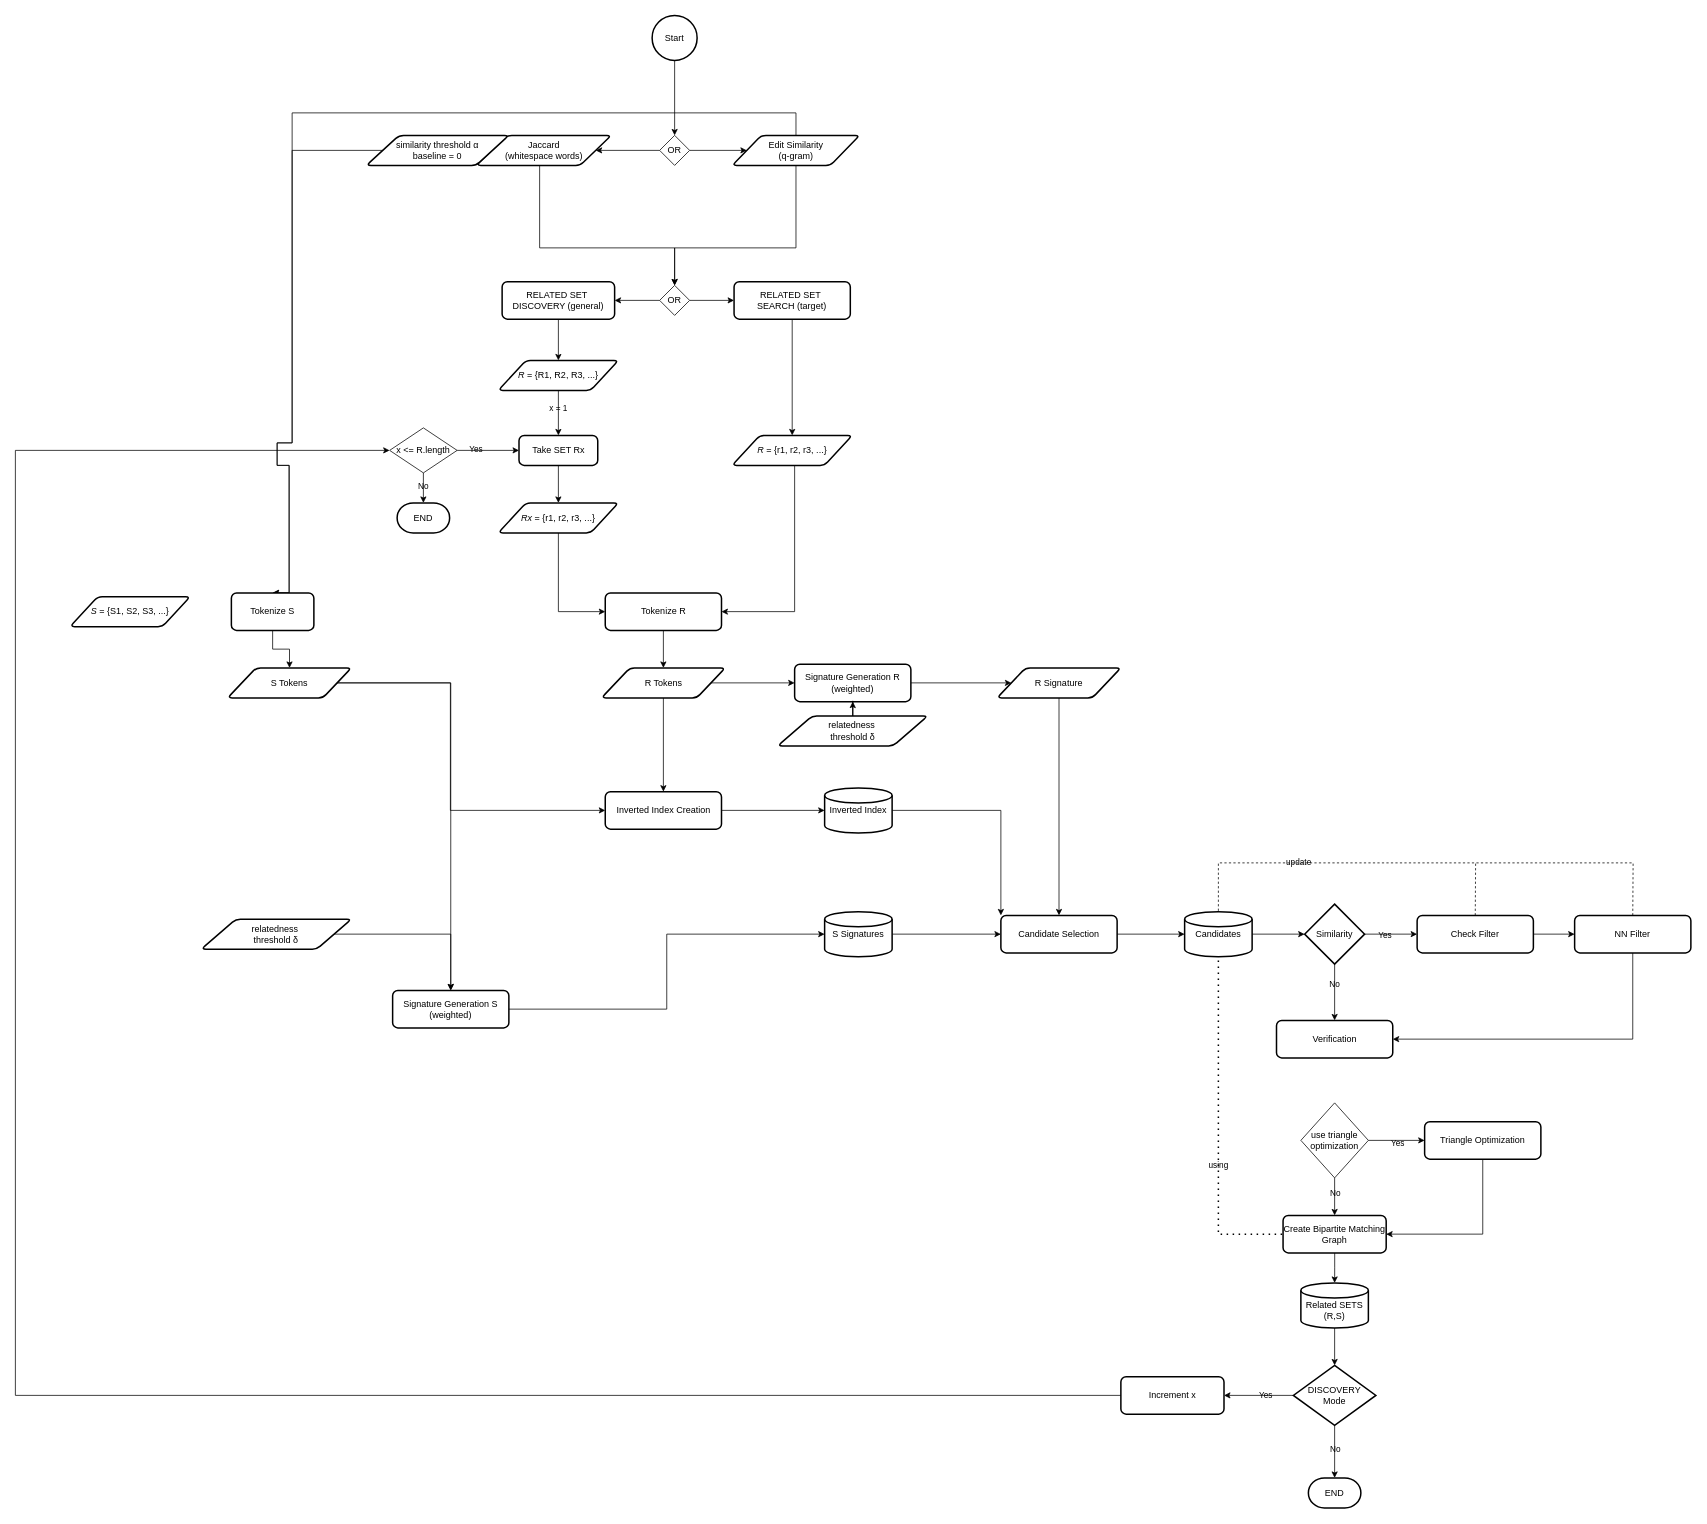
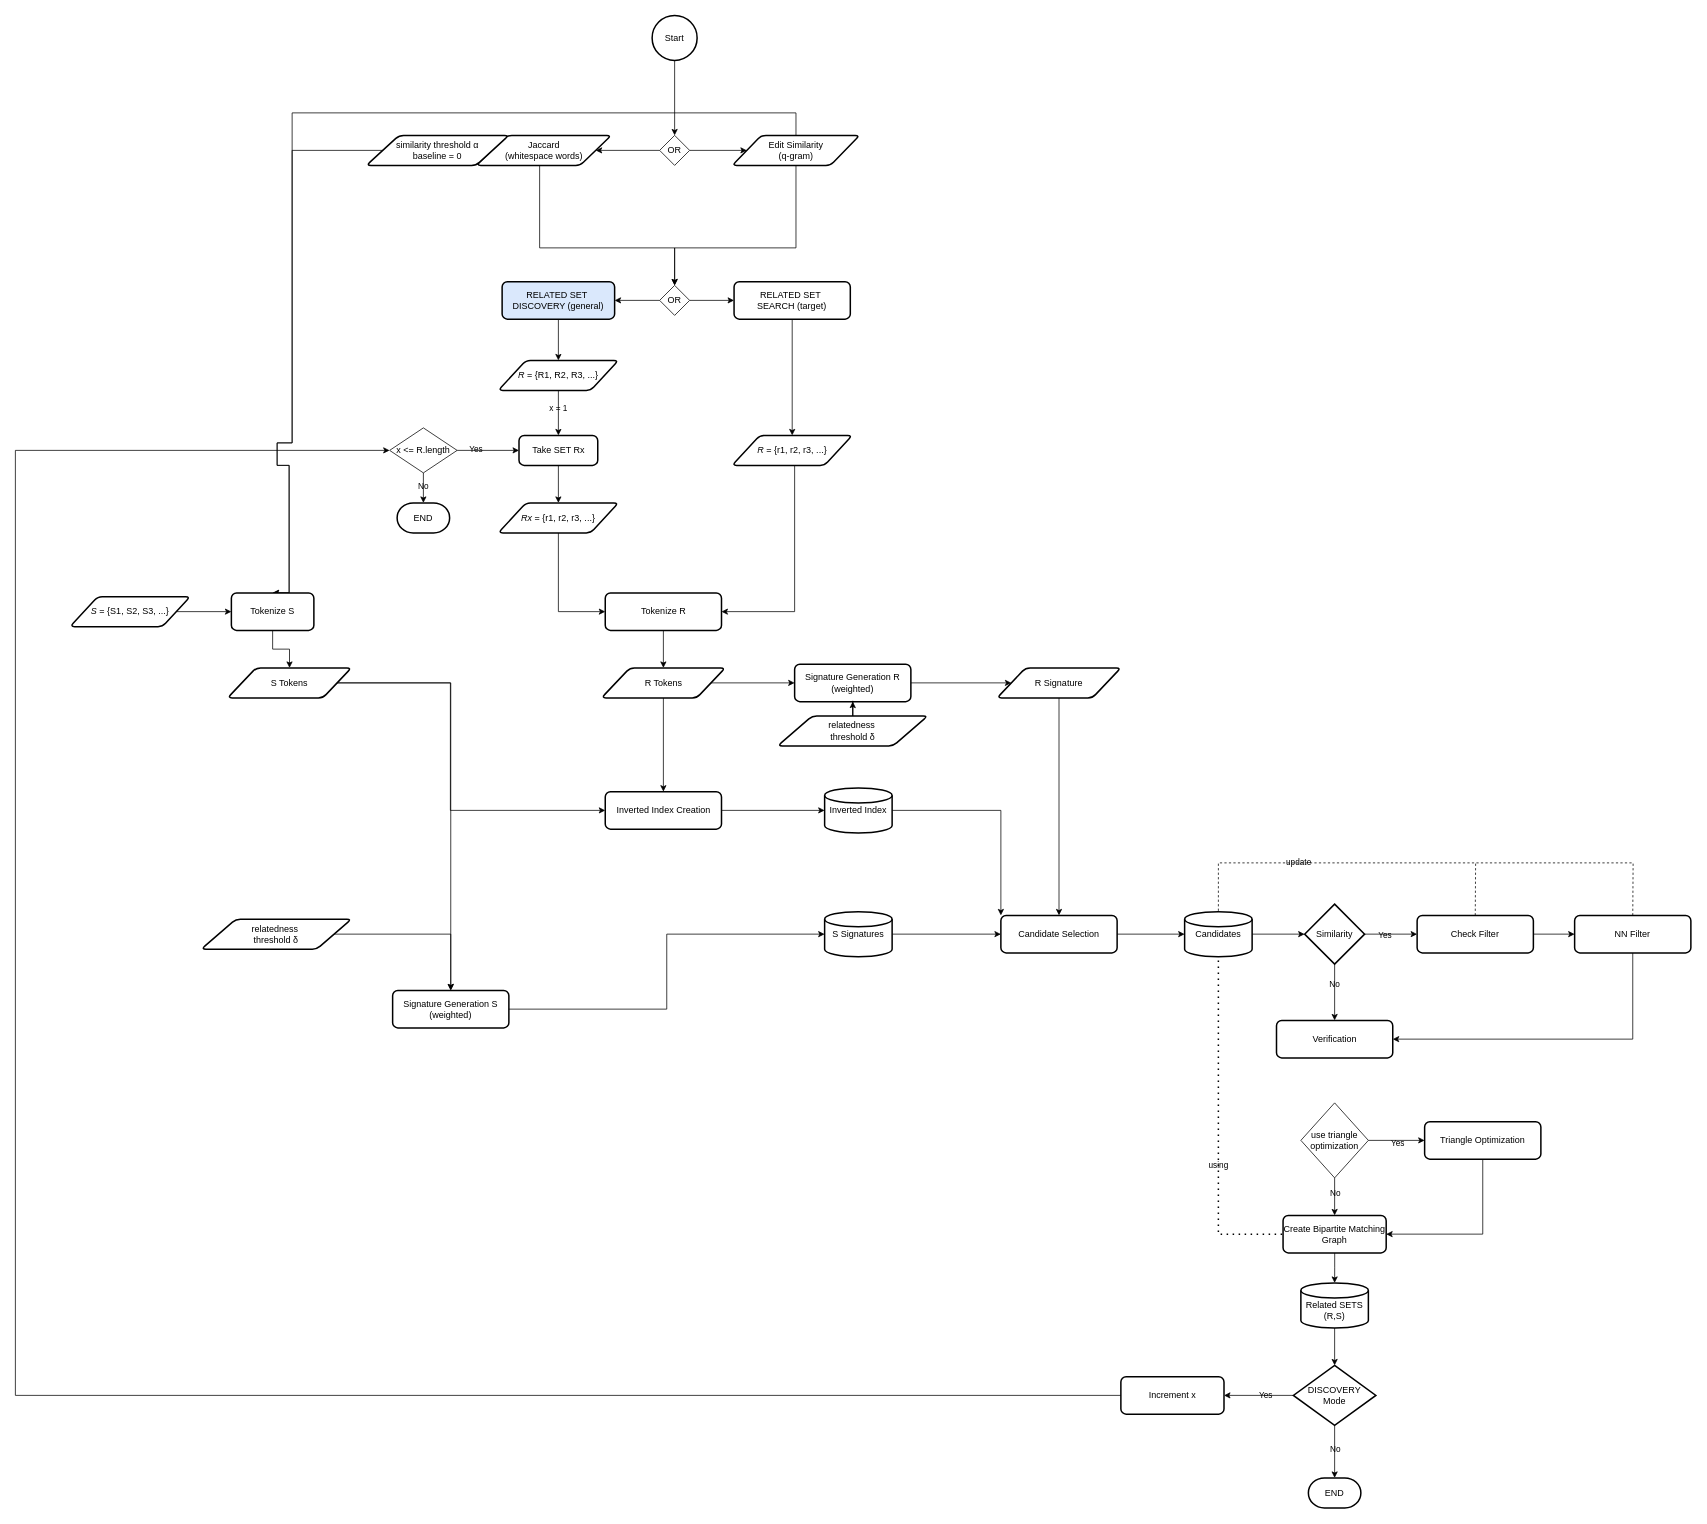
(558, 300) -> (558, 300)
none -> (201, 612)
